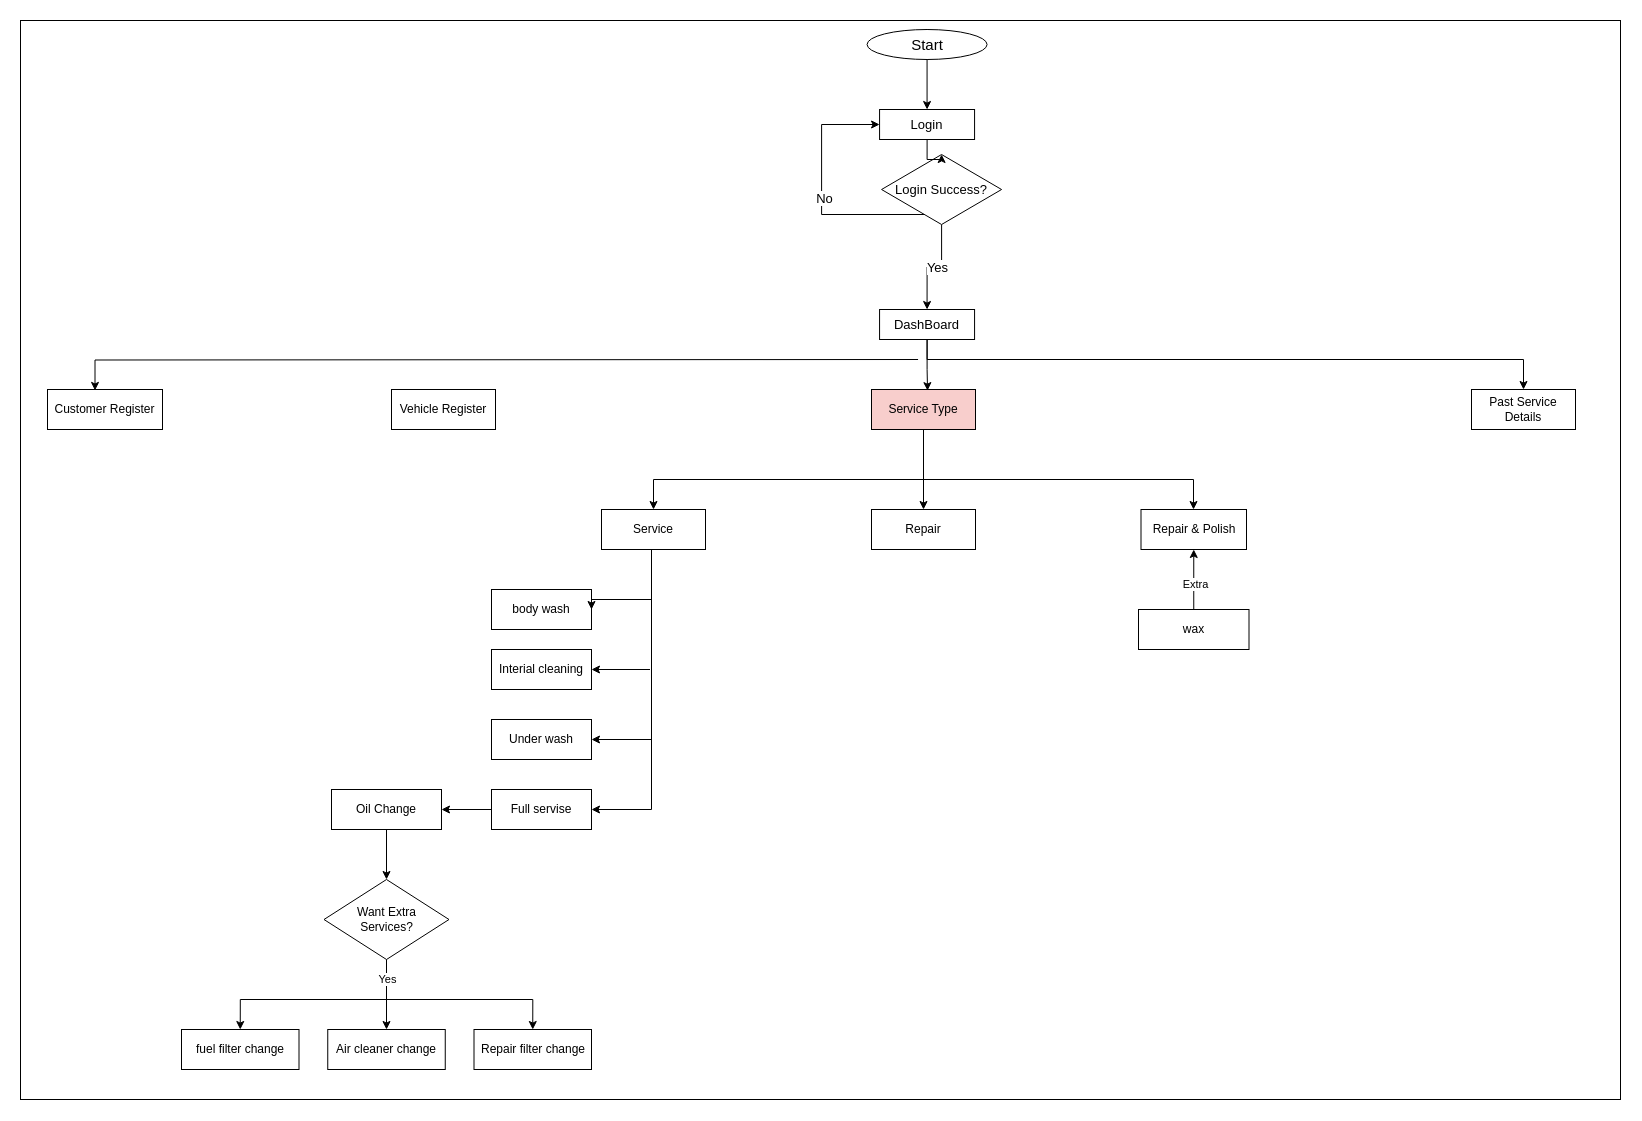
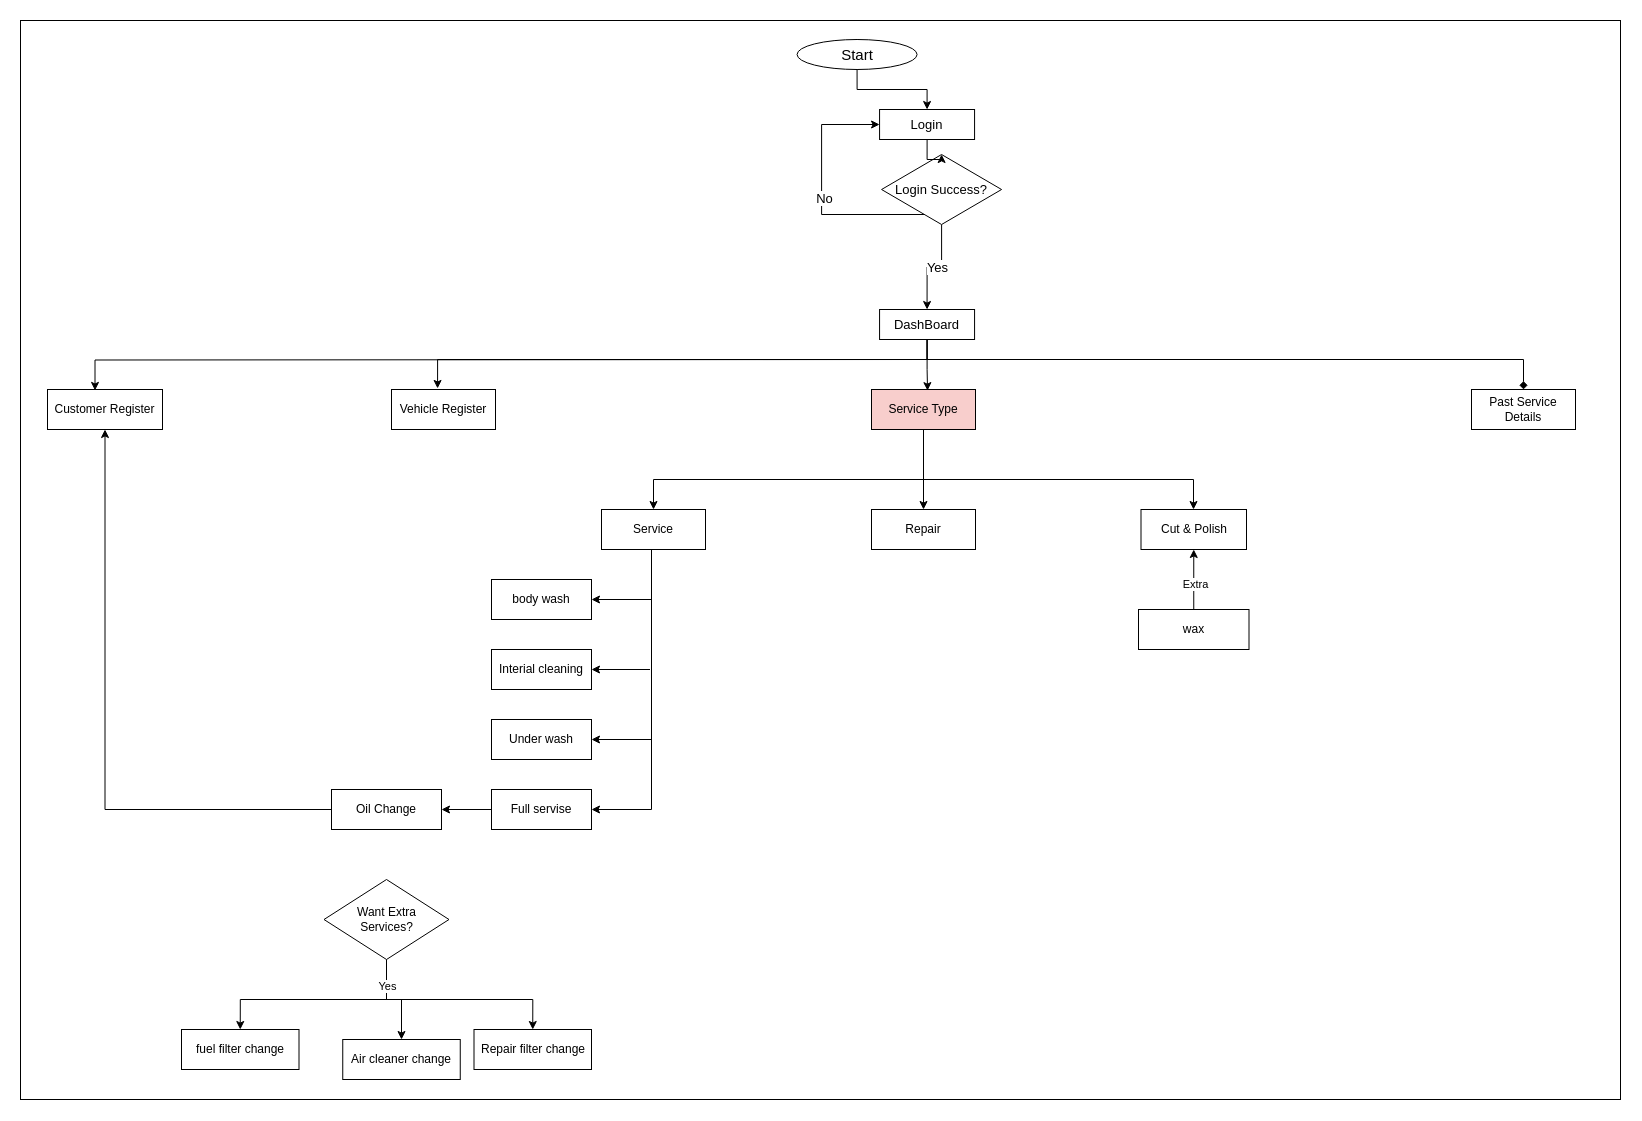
(927, 45) -> (857, 55)
none -> (438, 371)
(1524, 381) -> (1524, 380)
(1195, 530) -> (1195, 530)
(542, 610) -> (542, 600)
(387, 851) -> (105, 736)
(387, 1050) -> (402, 1060)
